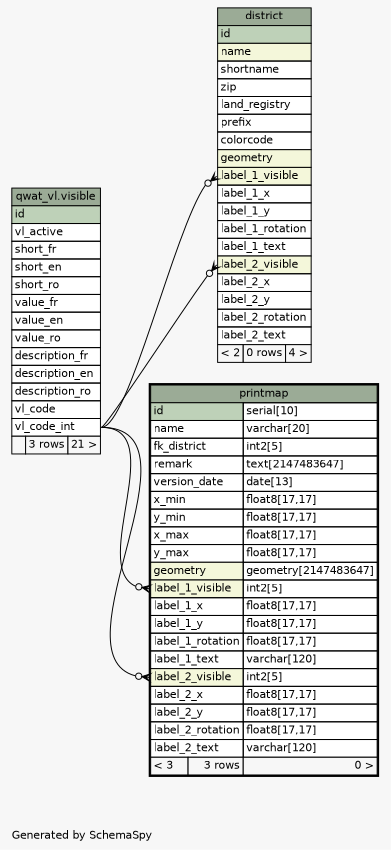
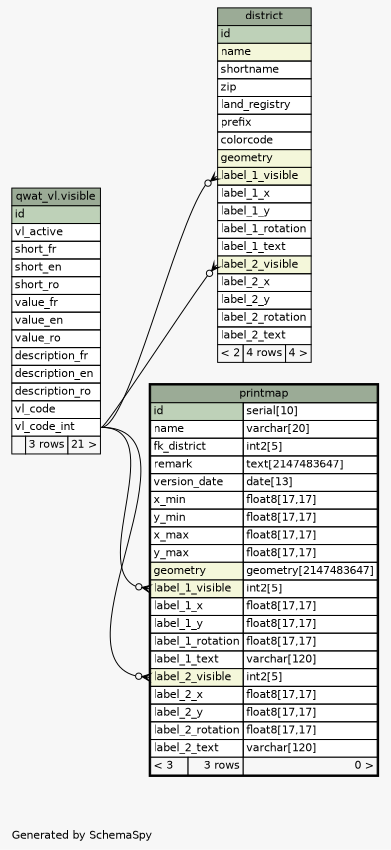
(264, 353) -> (264, 353)
